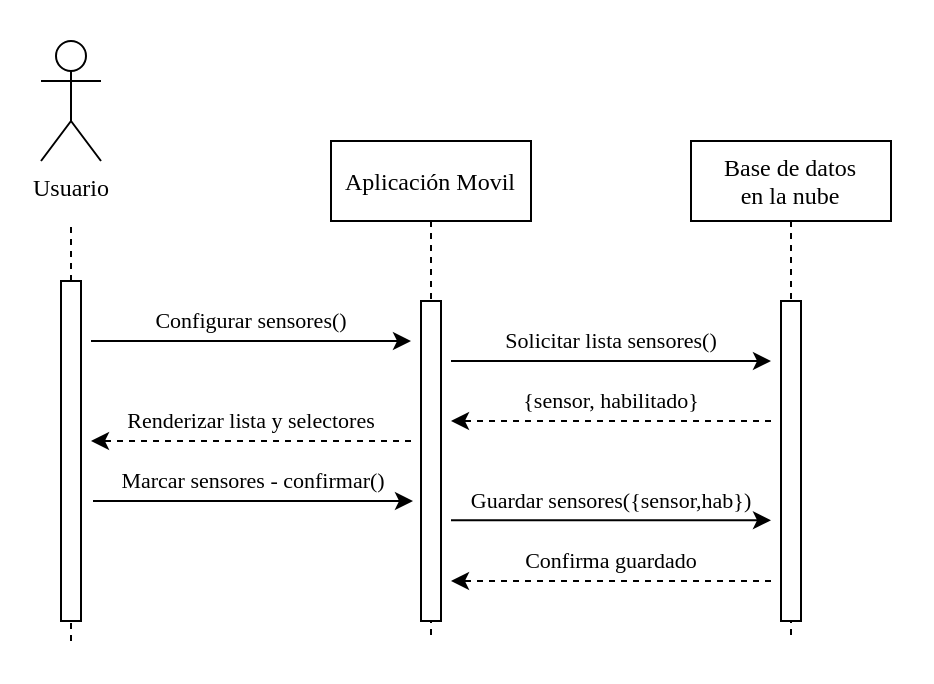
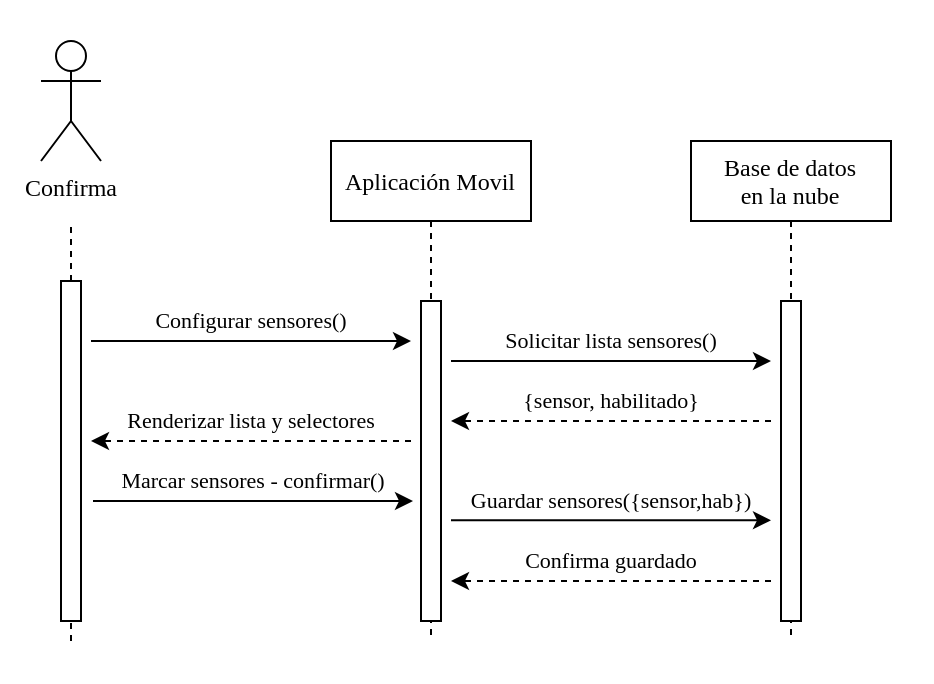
(72, 189) -> (72, 189)
